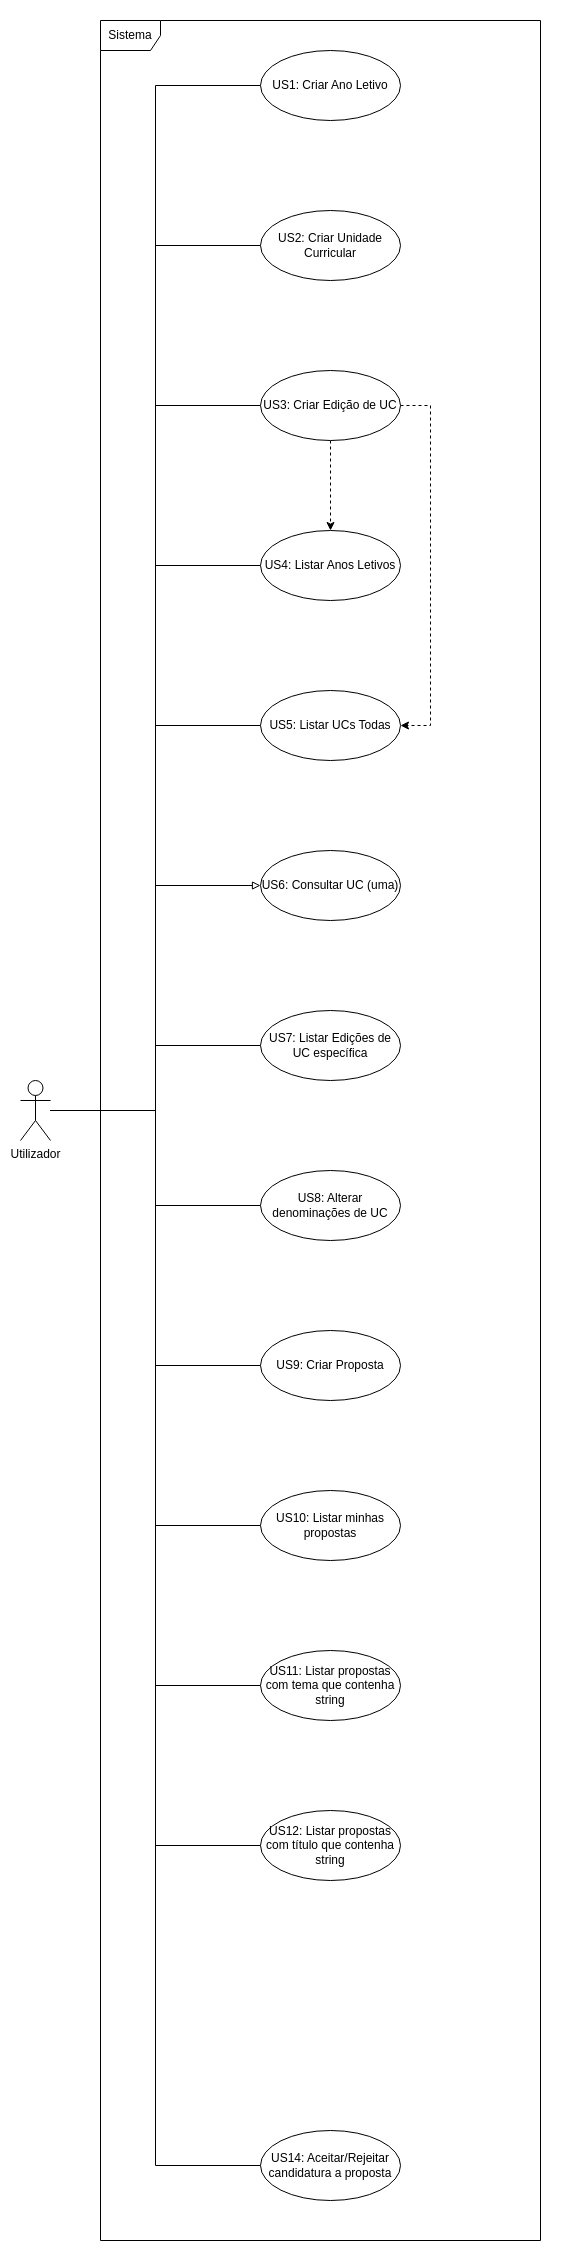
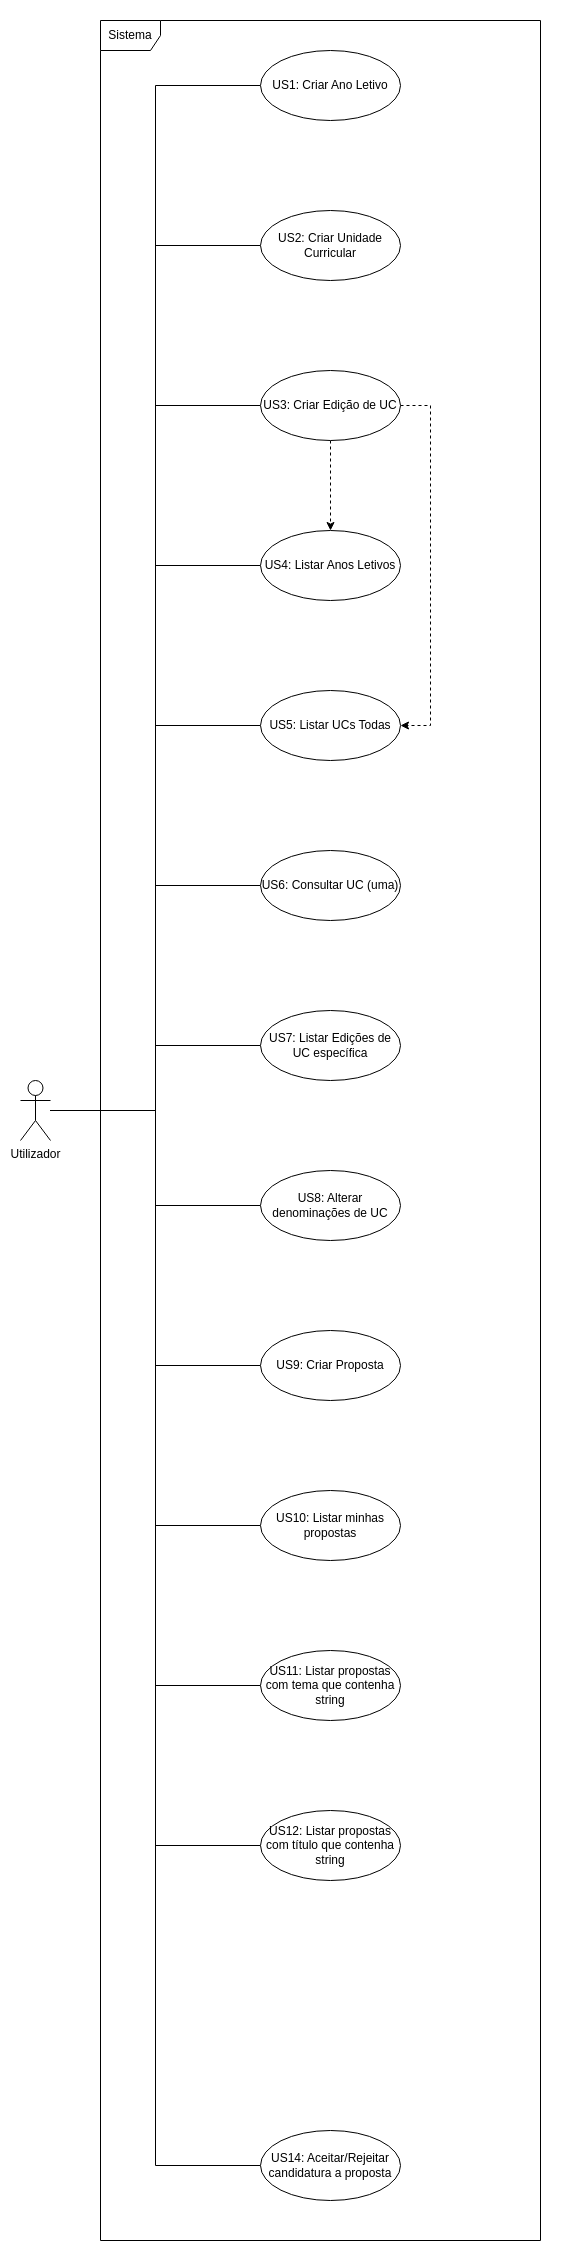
(251, 886) -> (254, 886)
